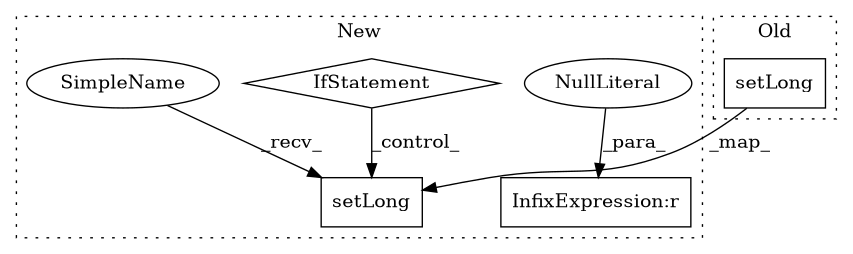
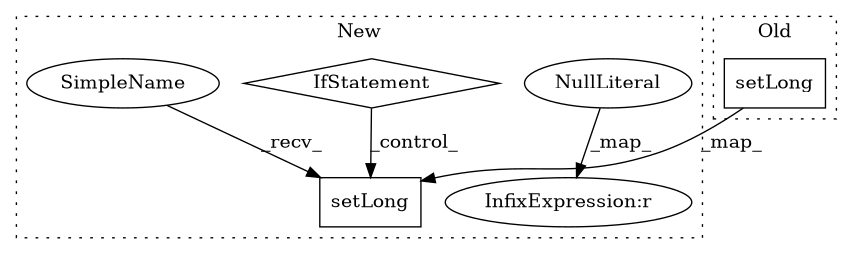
(634, 143) -> (621, 143)
(596, 202) -> (569, 202)
